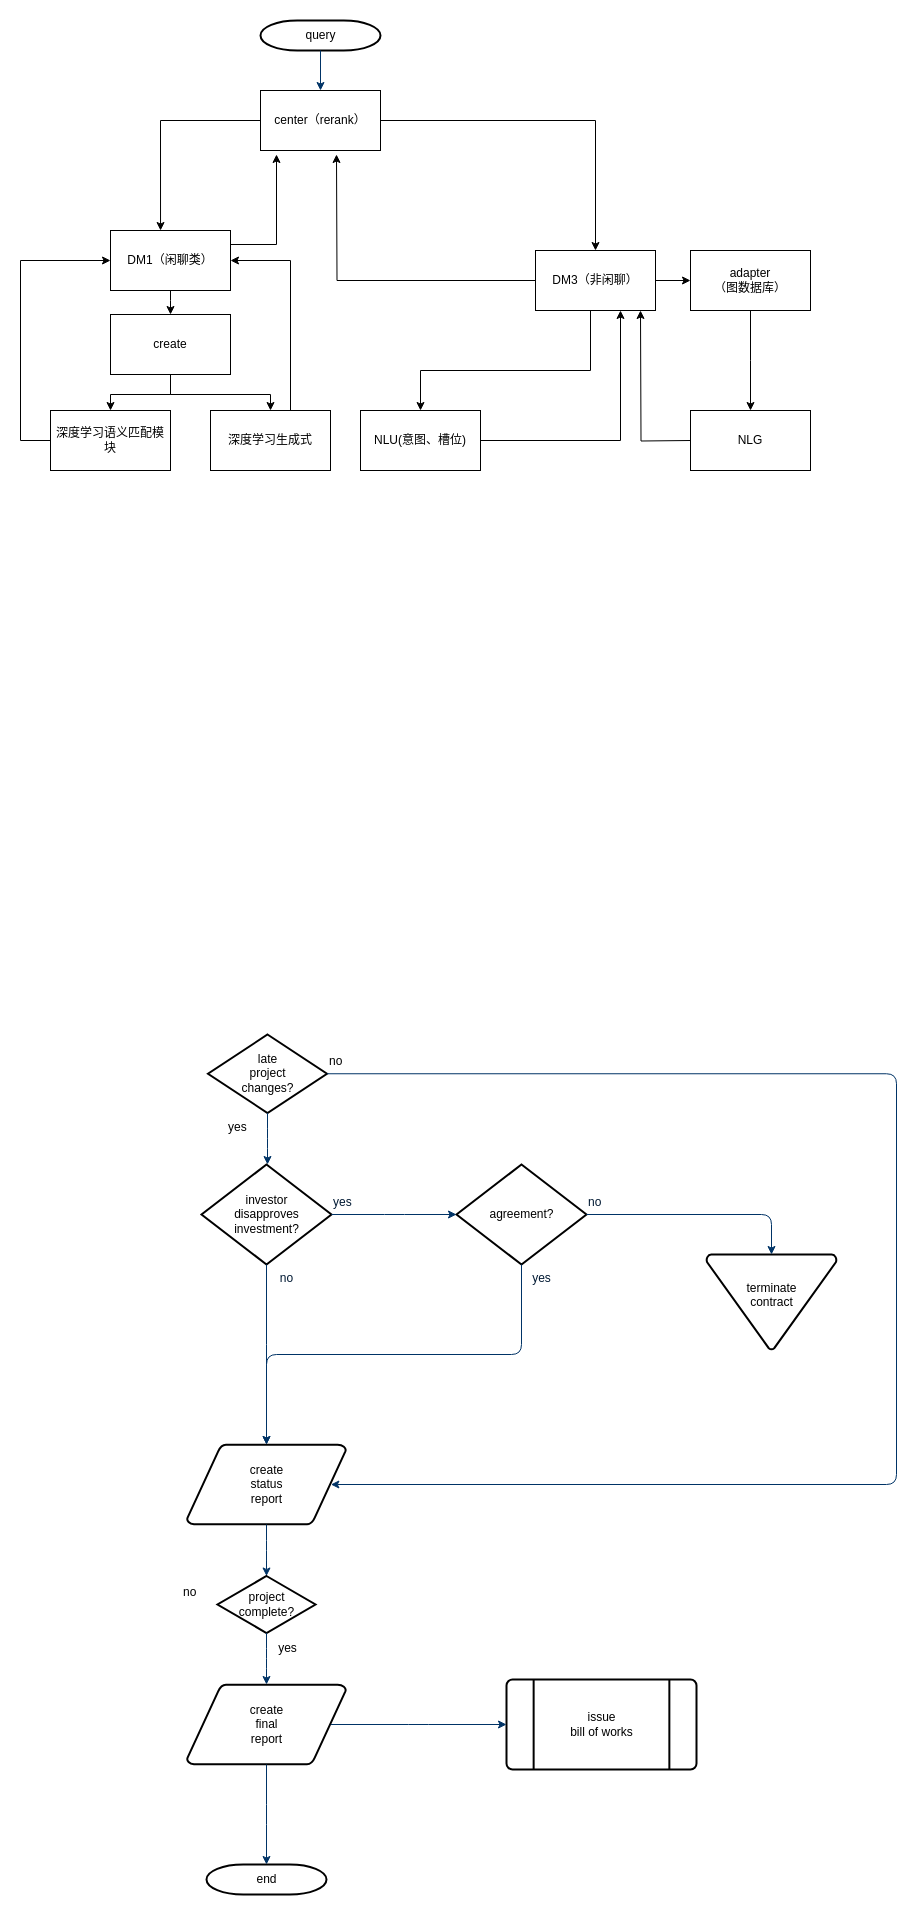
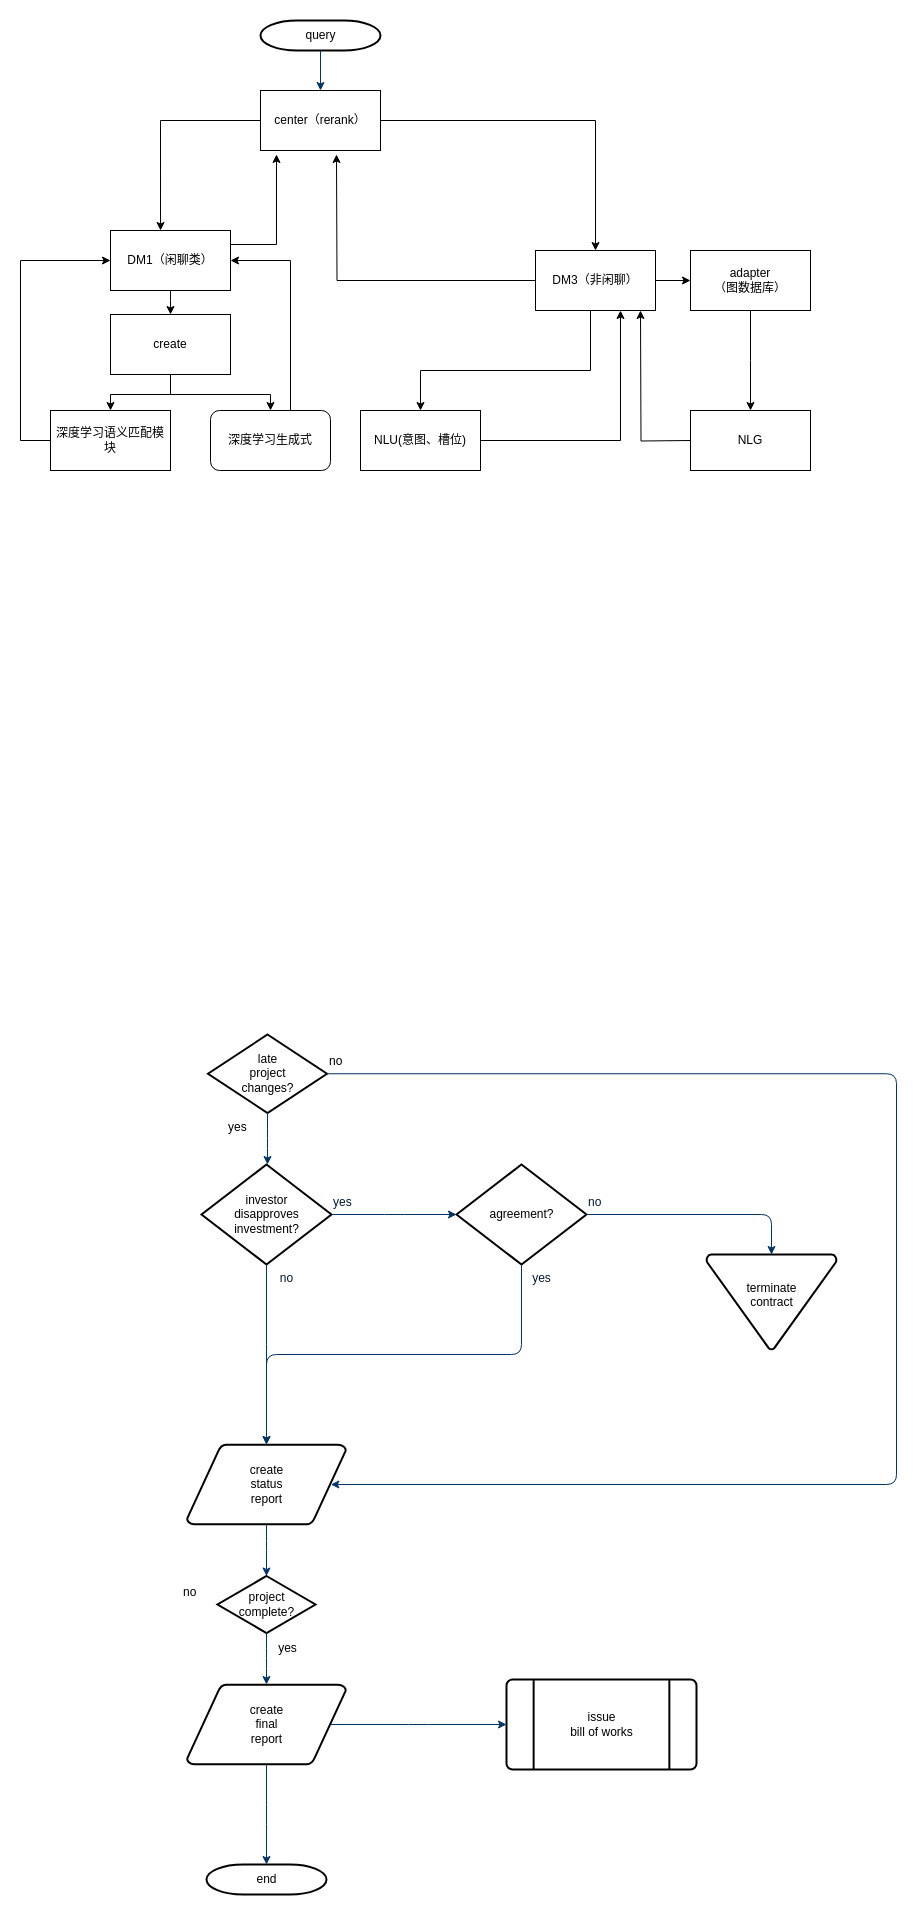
(271, 441) -> (271, 441)
